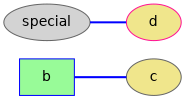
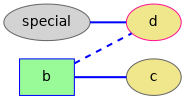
none -> (103, 48)
